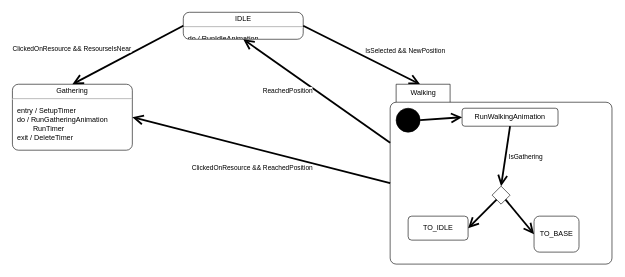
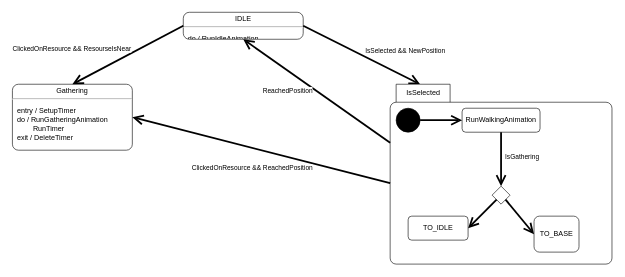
(424, 93) -> (424, 93)
(510, 117) -> (501, 120)
